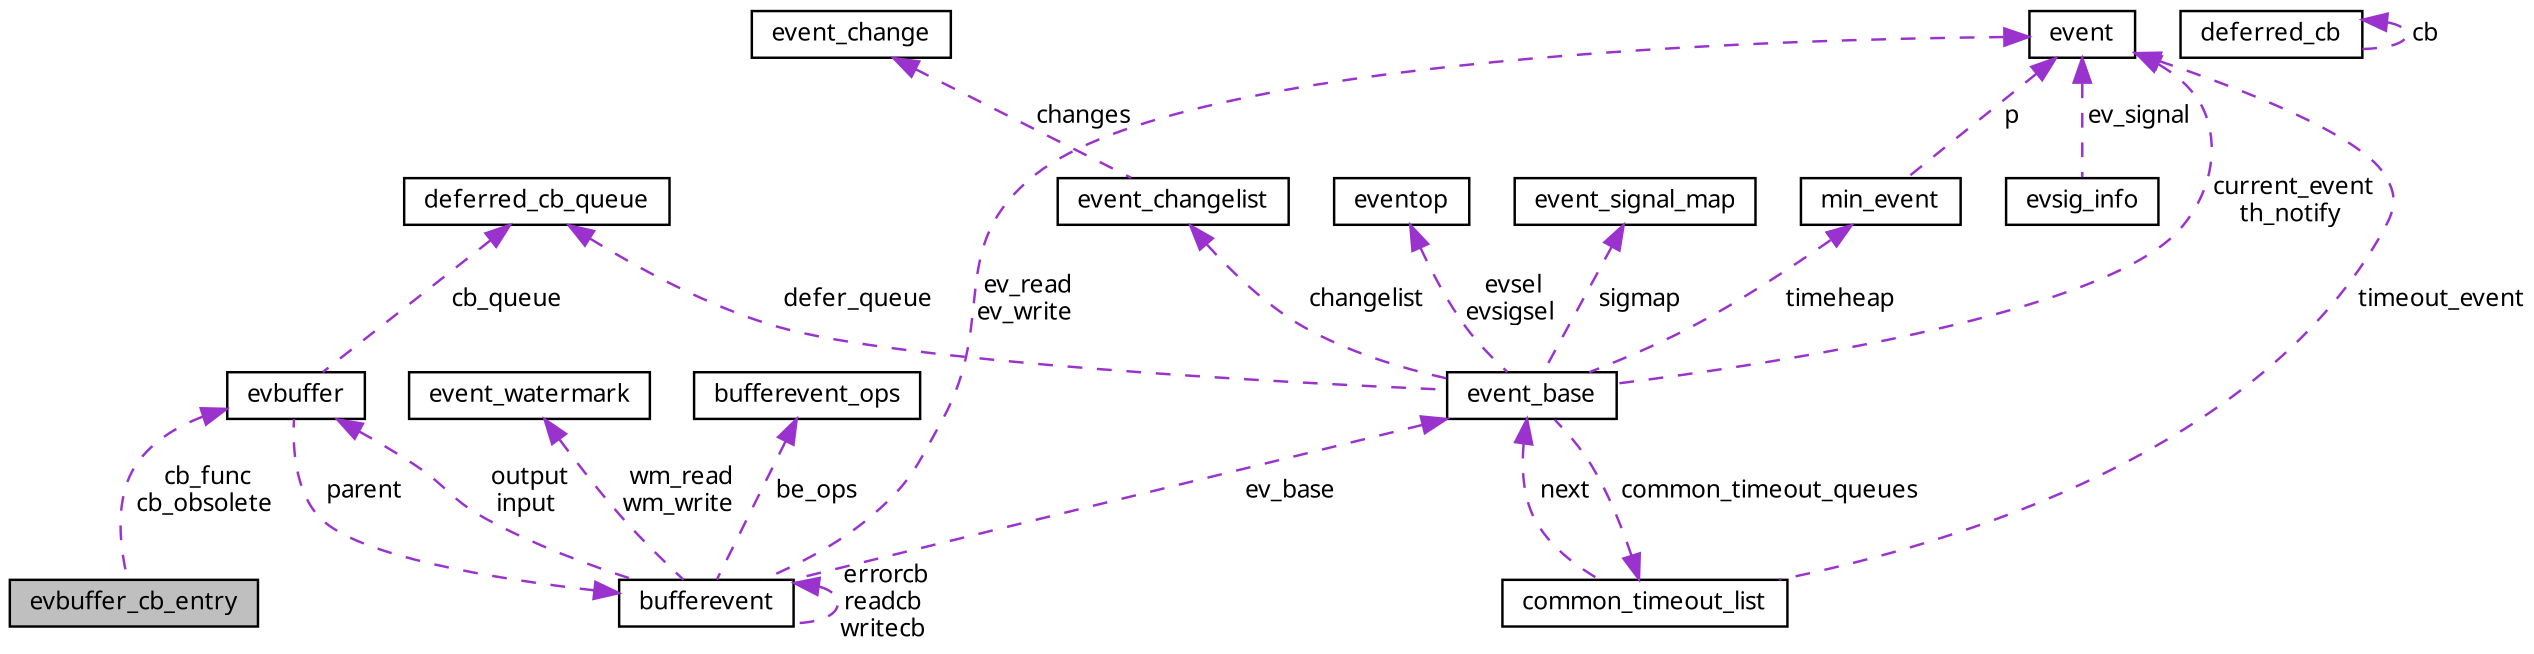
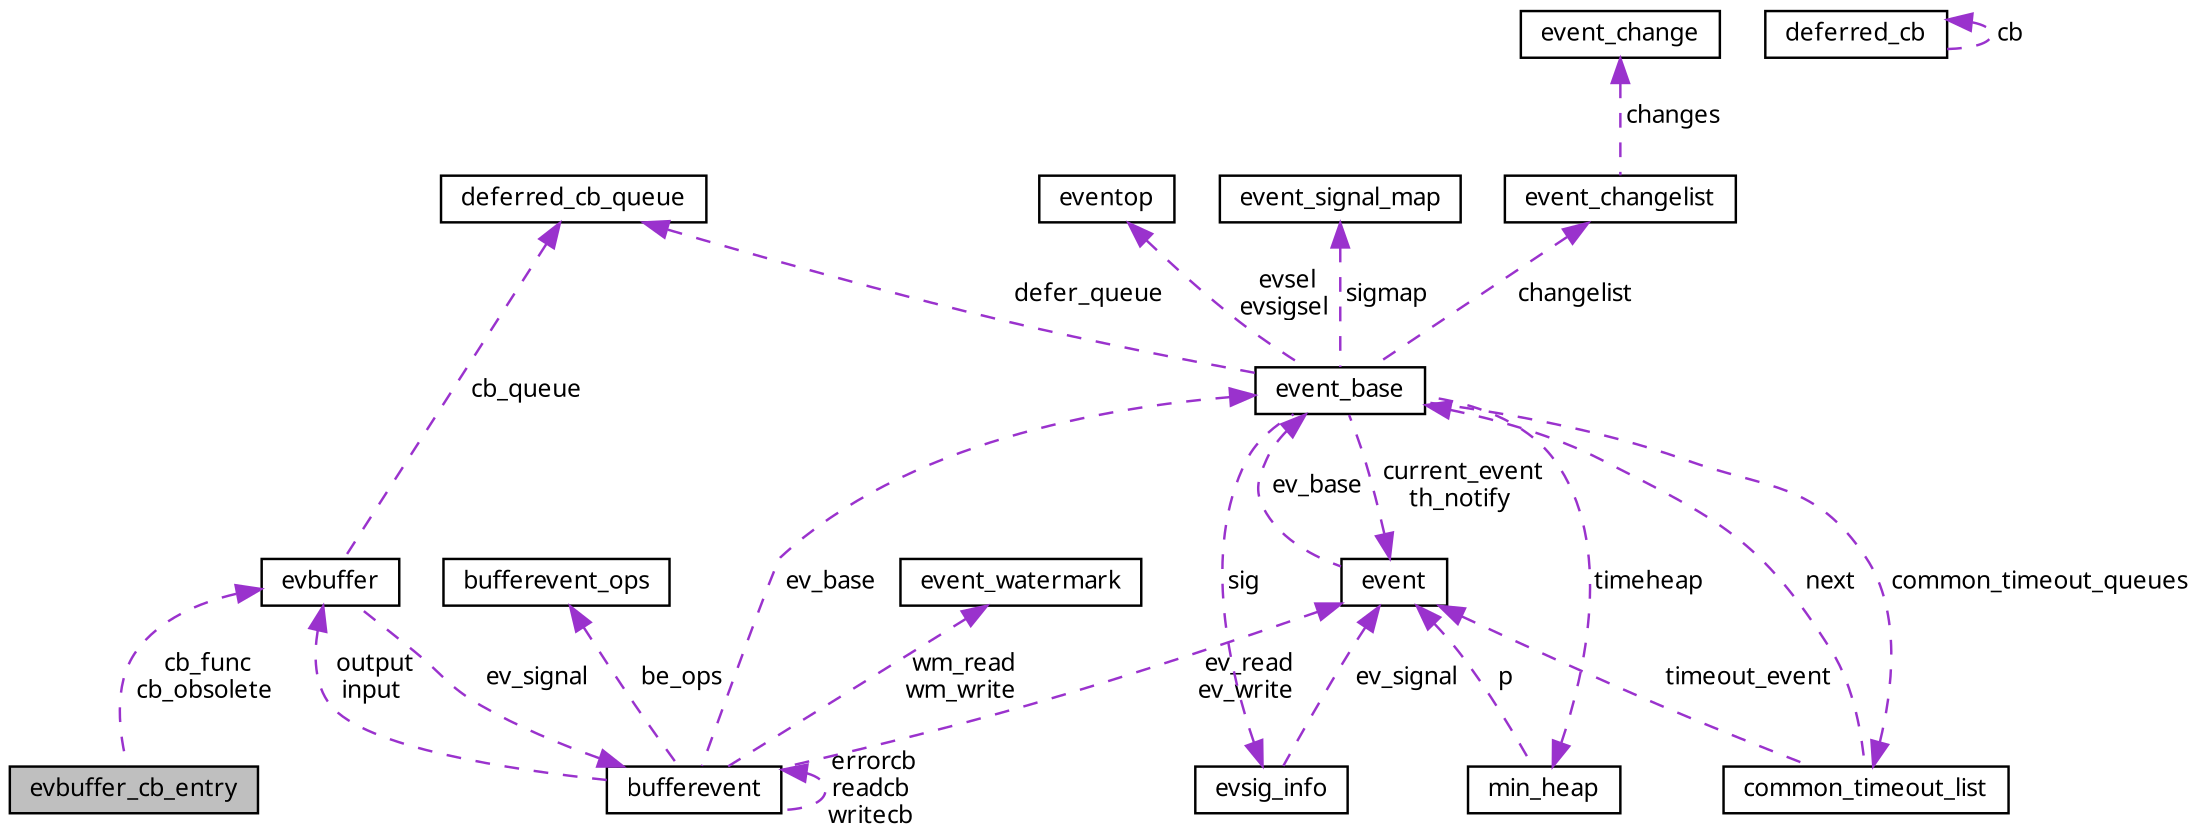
(1881, 201) -> (1544, 790)
(362, 491) -> (534, 678)
none -> (1267, 514)
none -> (1223, 568)
